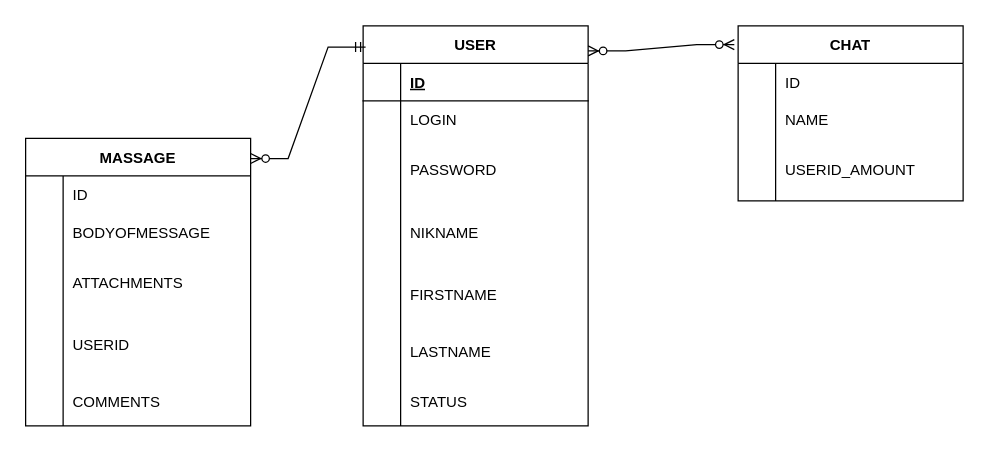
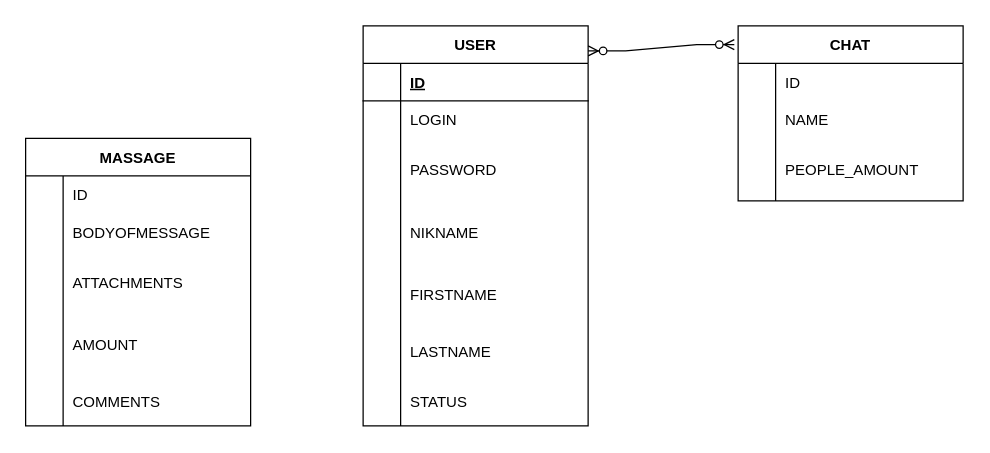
(308, 103) -> none
(840, 170) -> (840, 170)
(98, 345) -> (98, 345)
